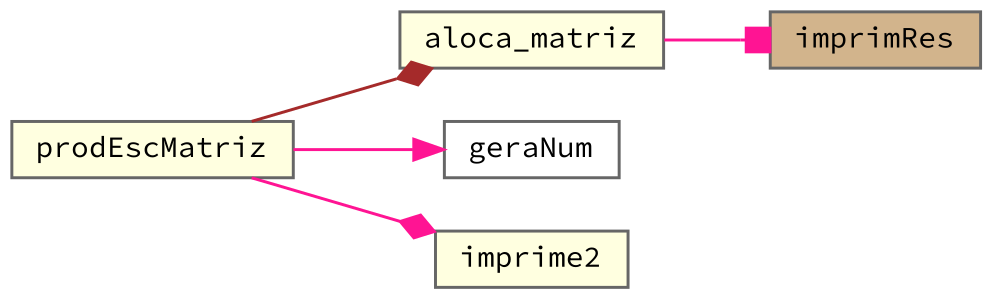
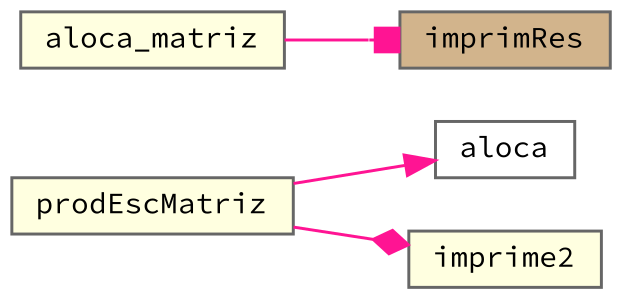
(324, 100) -> none
(532, 150) -> (505, 150)
